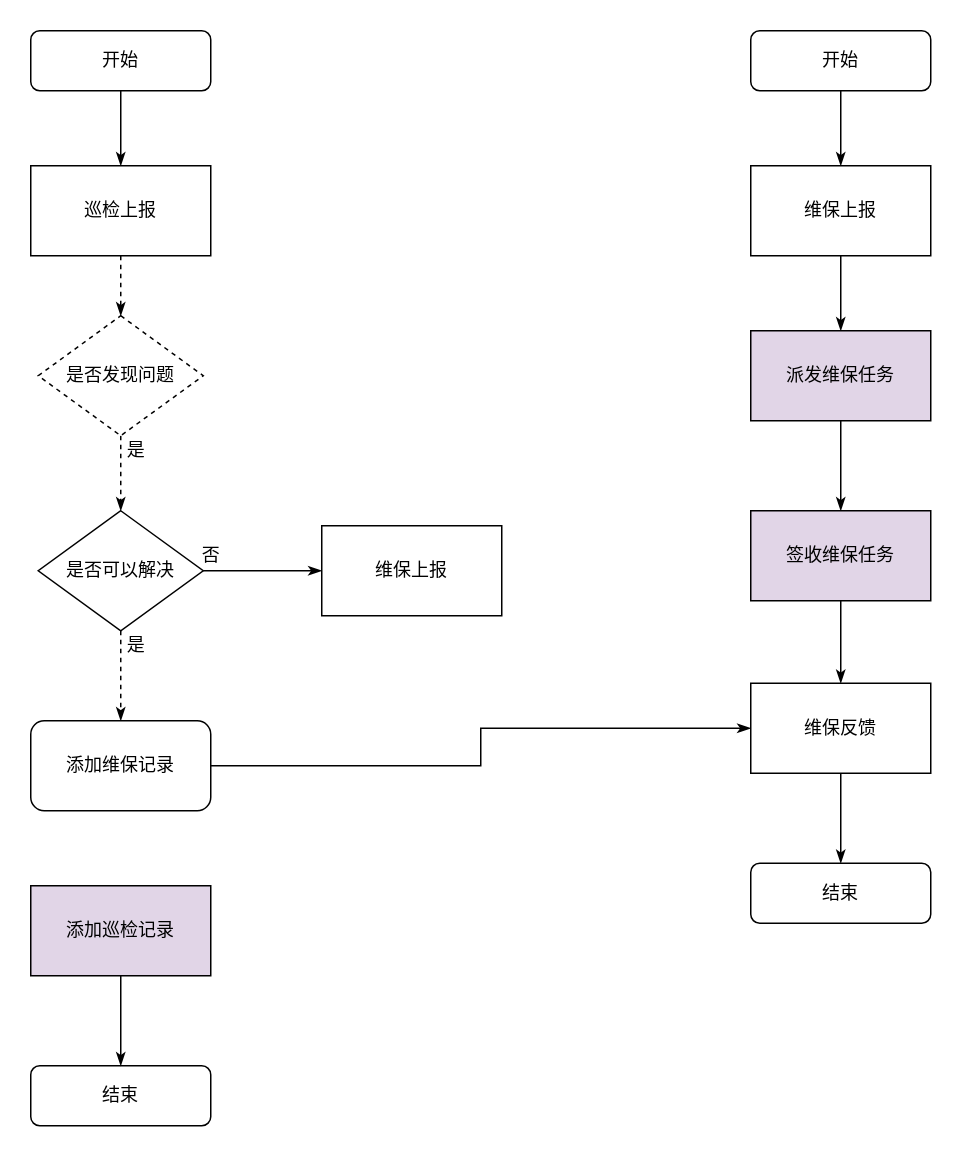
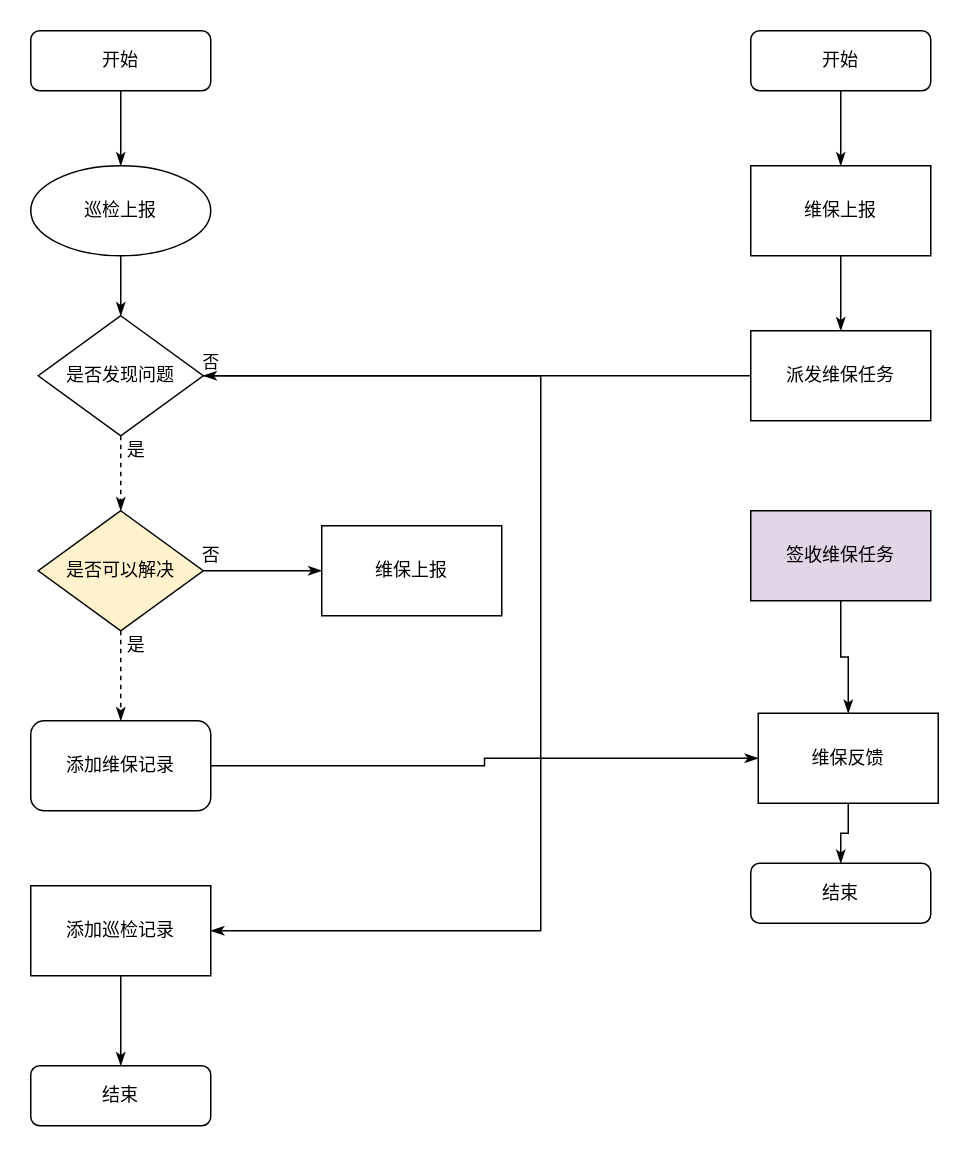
(121, 211) -> (121, 211)
(121, 280) -> (121, 280)
(121, 376) -> (121, 376)
(841, 376) -> (841, 376)
(841, 461) -> (648, 376)
(121, 571) -> (121, 571)
(841, 728) -> (848, 758)
none -> (541, 814)
(121, 931) -> (121, 931)
